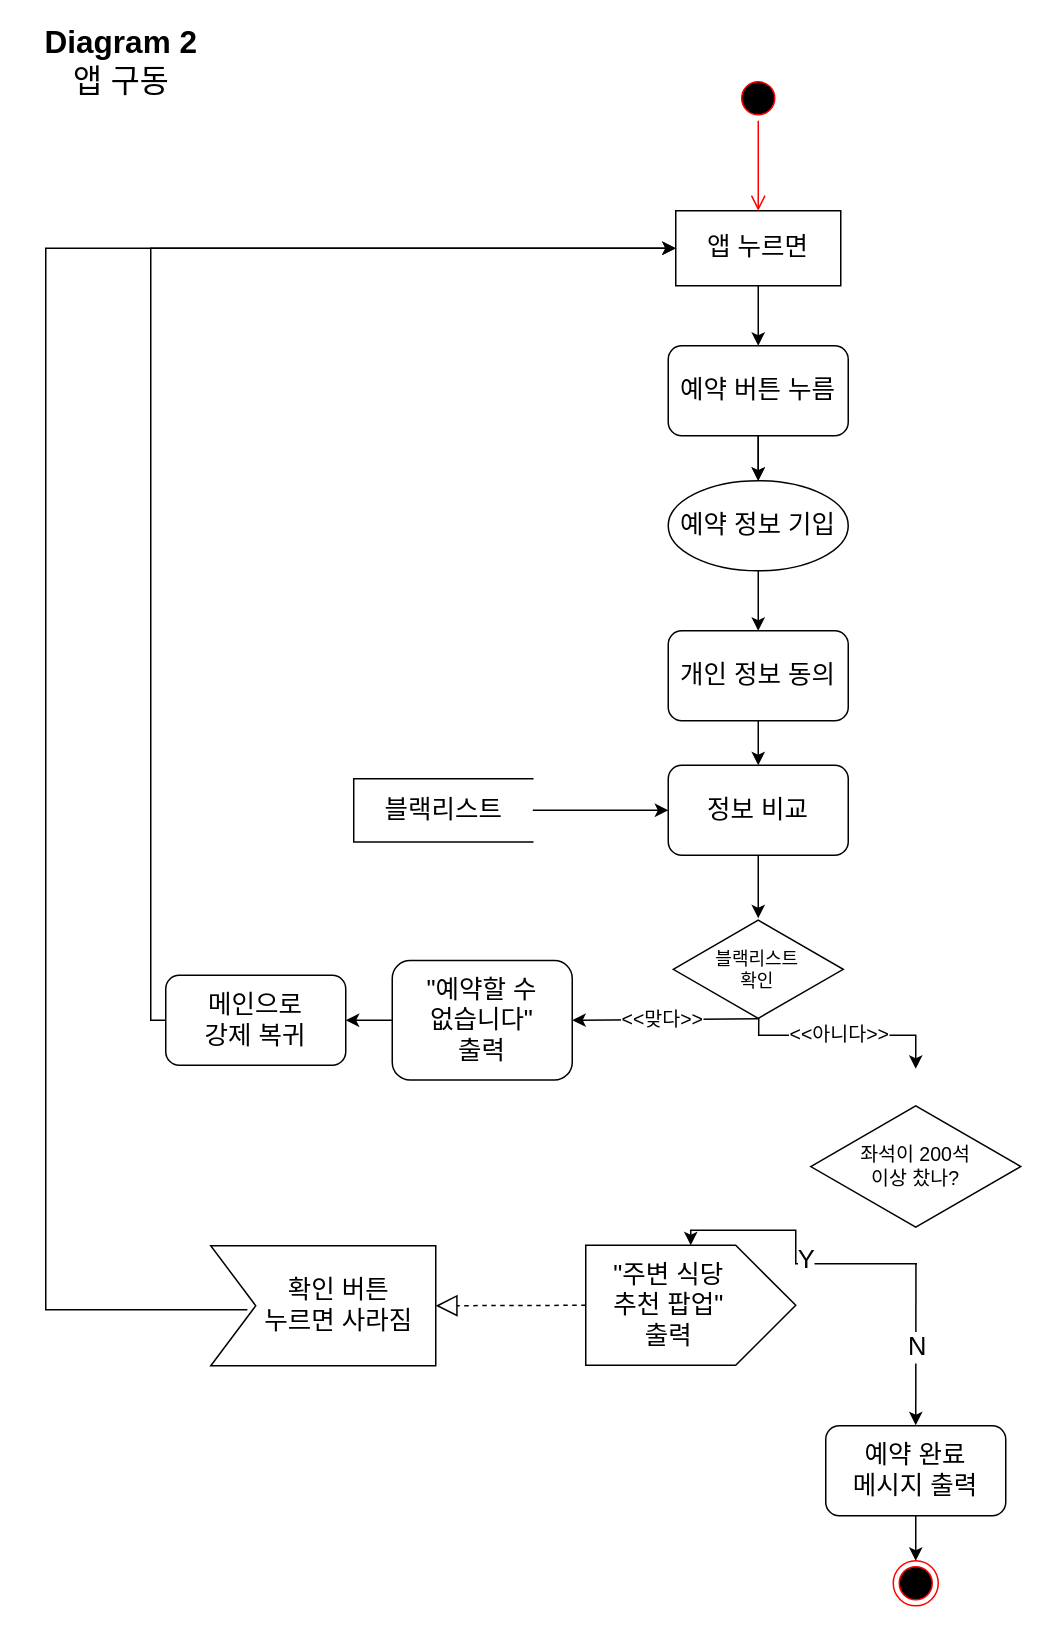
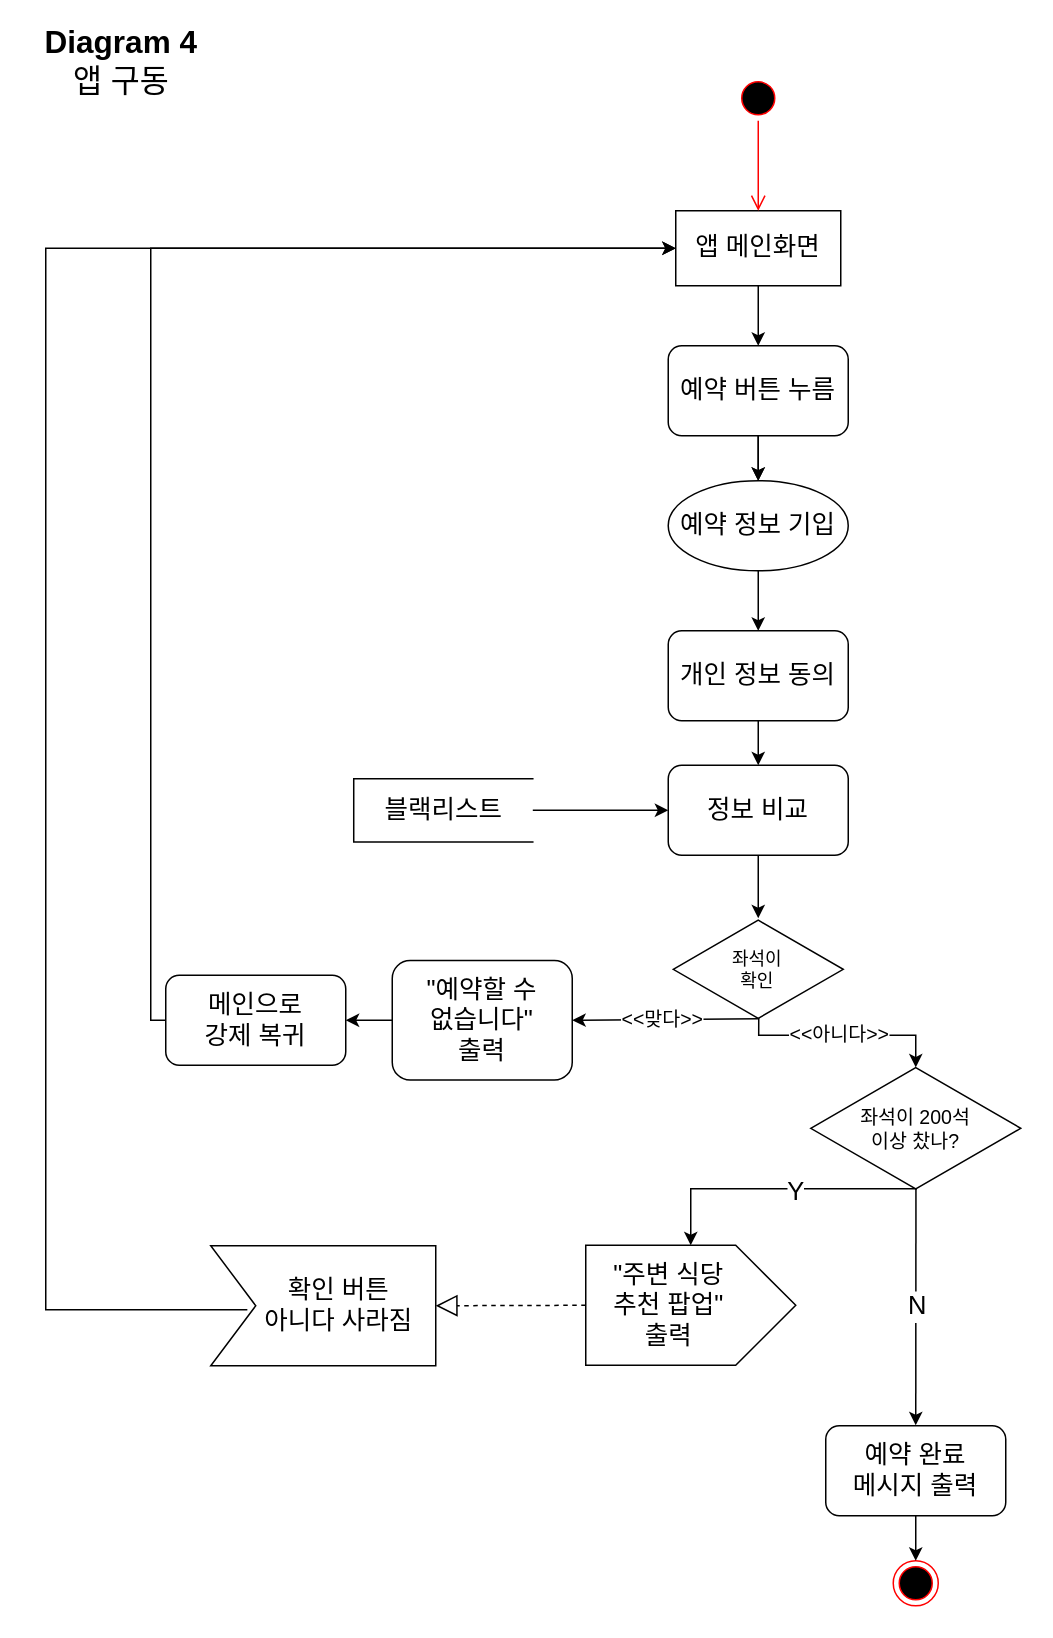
(122, 61) -> (122, 61)
(758, 248) -> (758, 248)
(758, 970) -> (758, 970)
(916, 1167) -> (916, 1128)
(339, 1306) -> (339, 1306)
